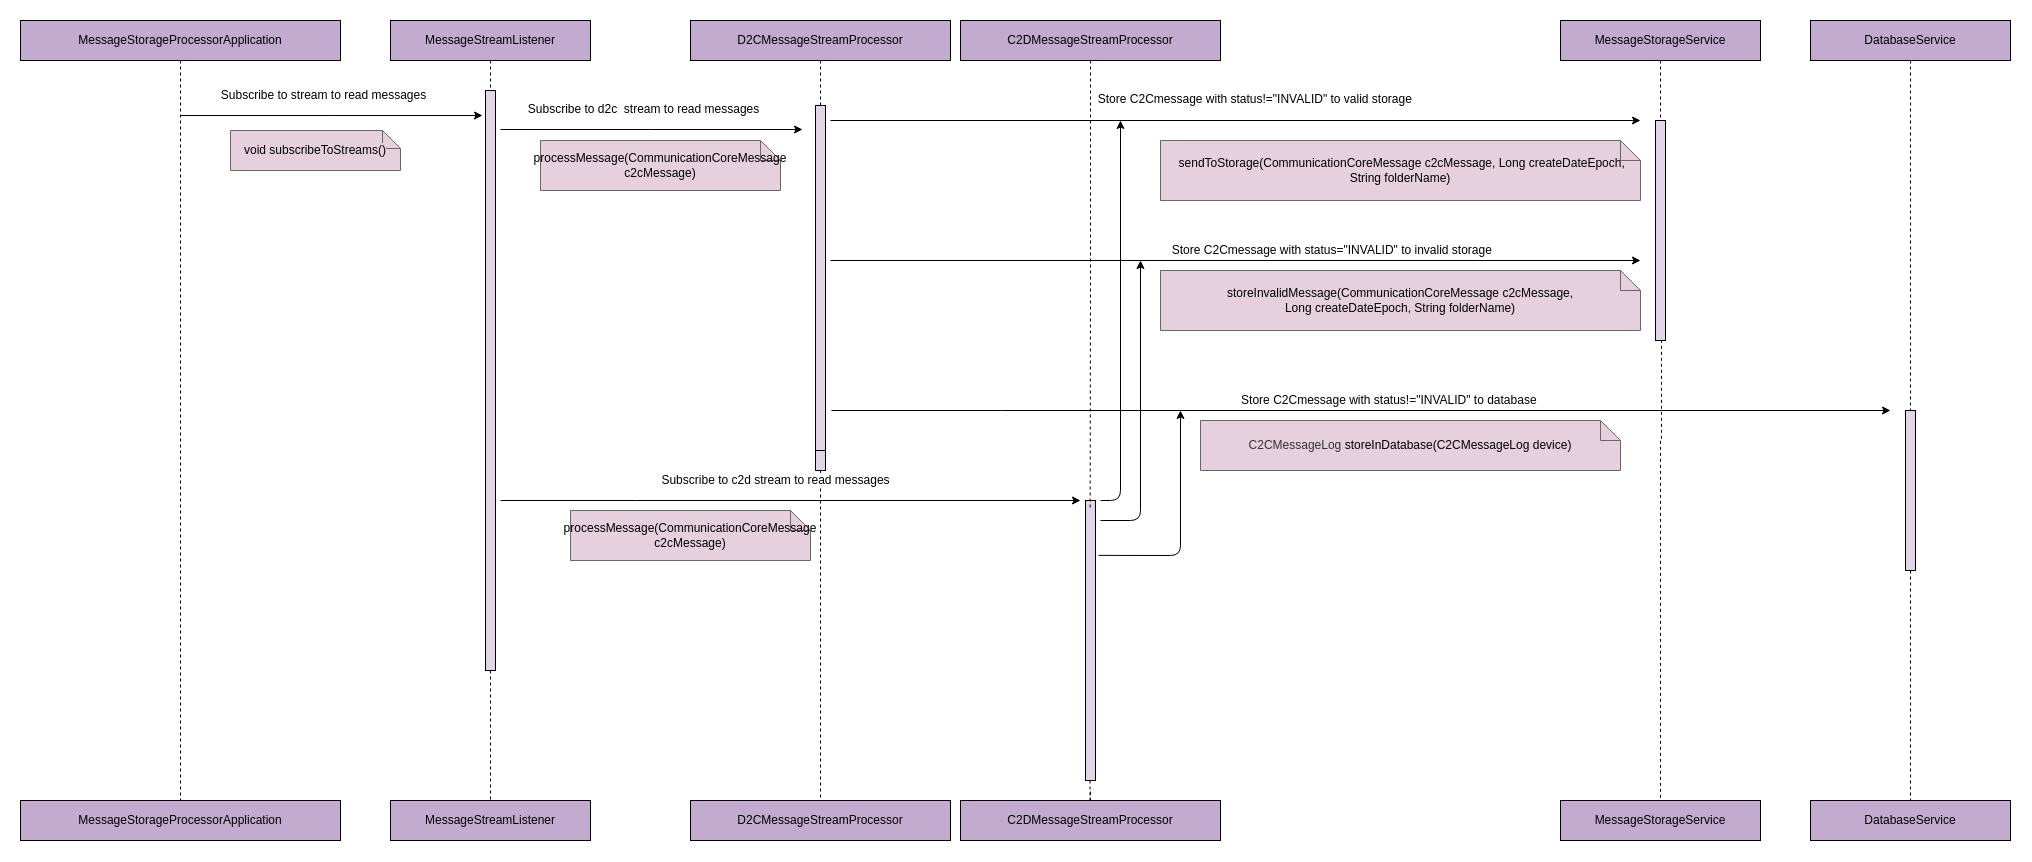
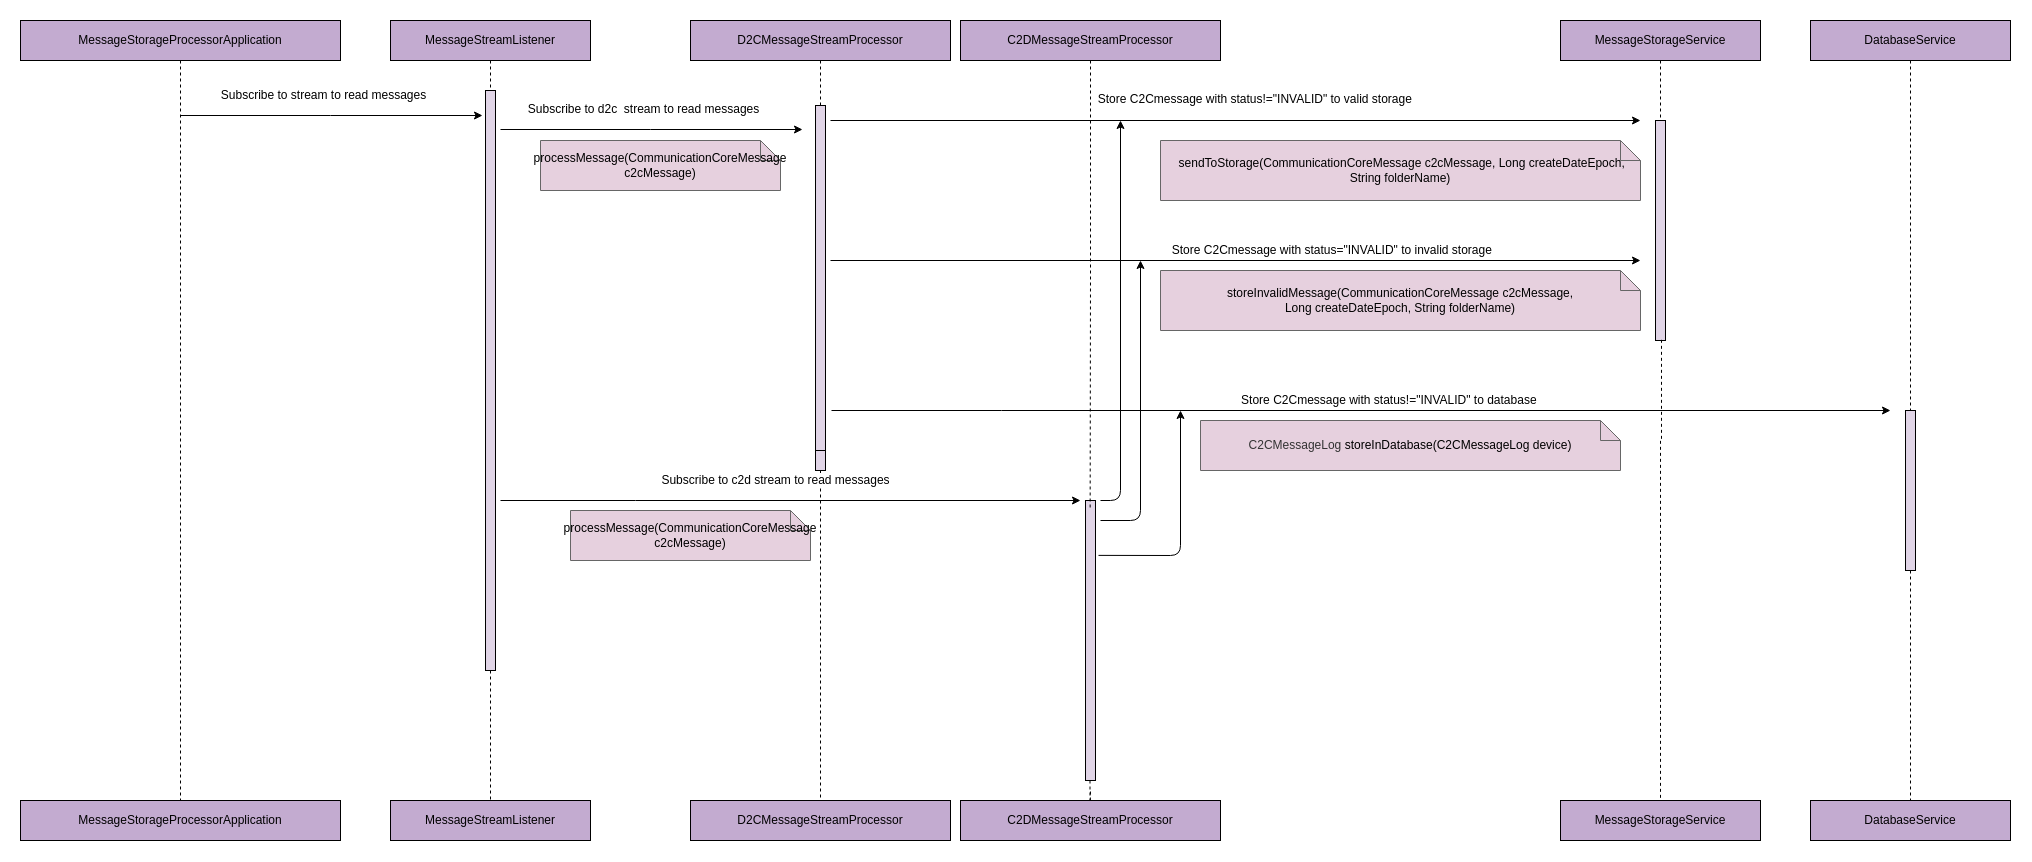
(316, 151) -> none
